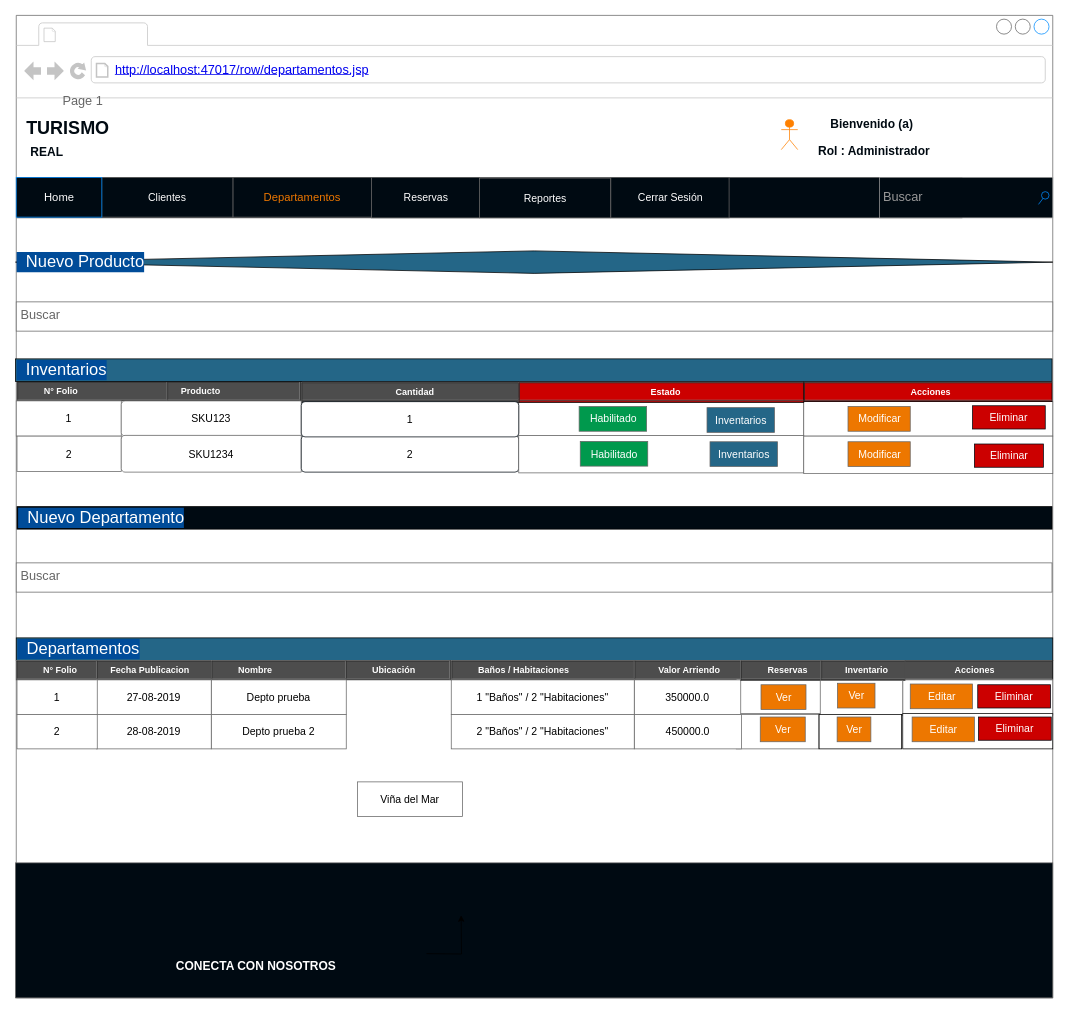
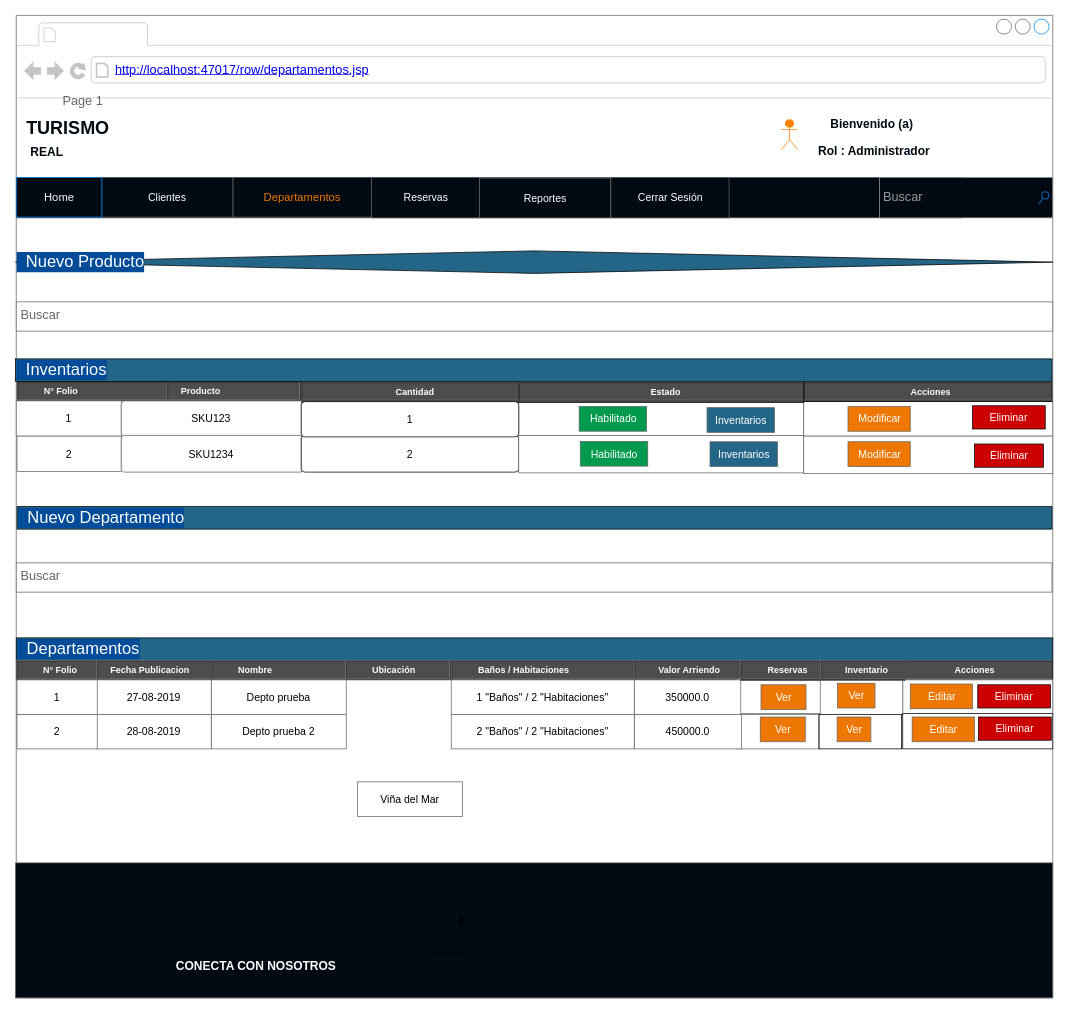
(661, 392) -> (661, 392)
(928, 392) -> (928, 392)
(534, 518) -> (534, 518)
